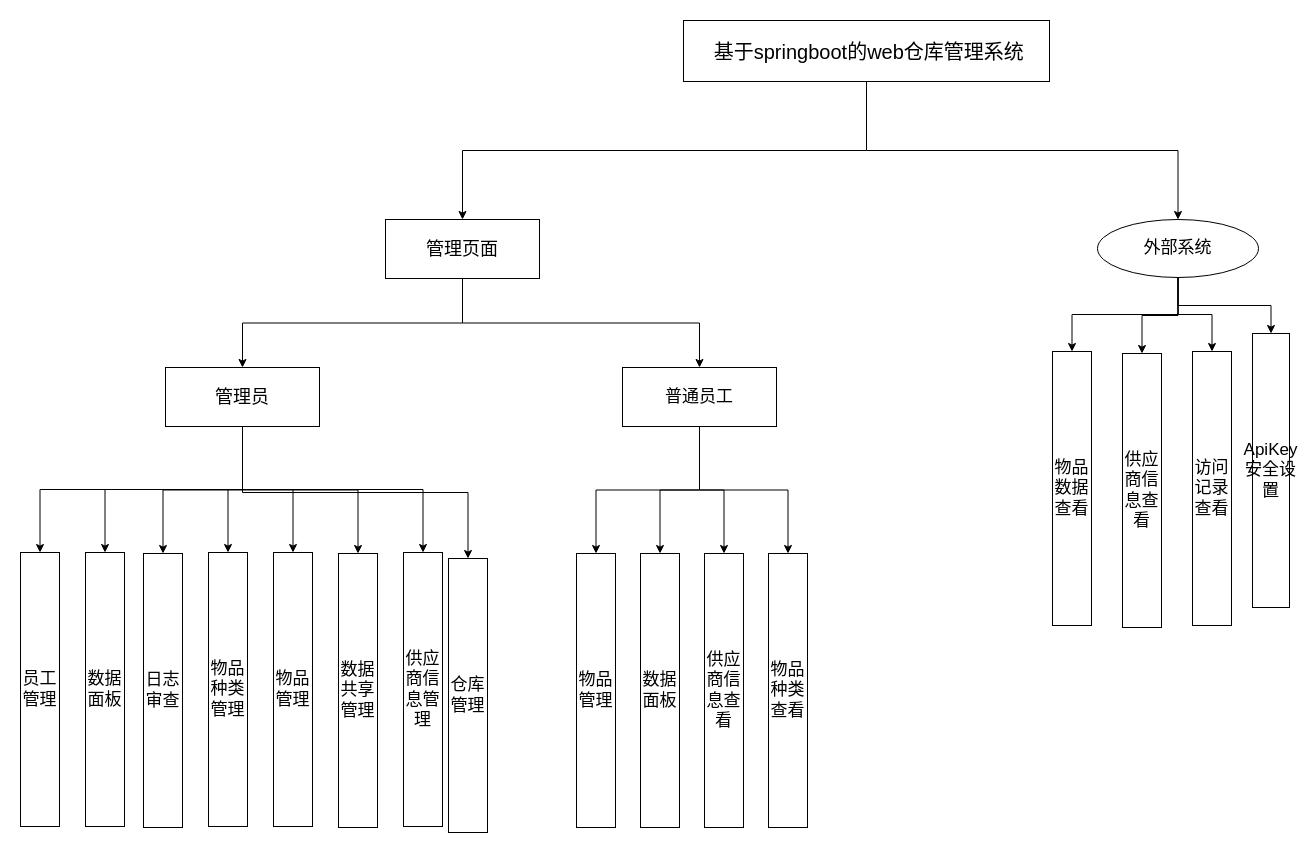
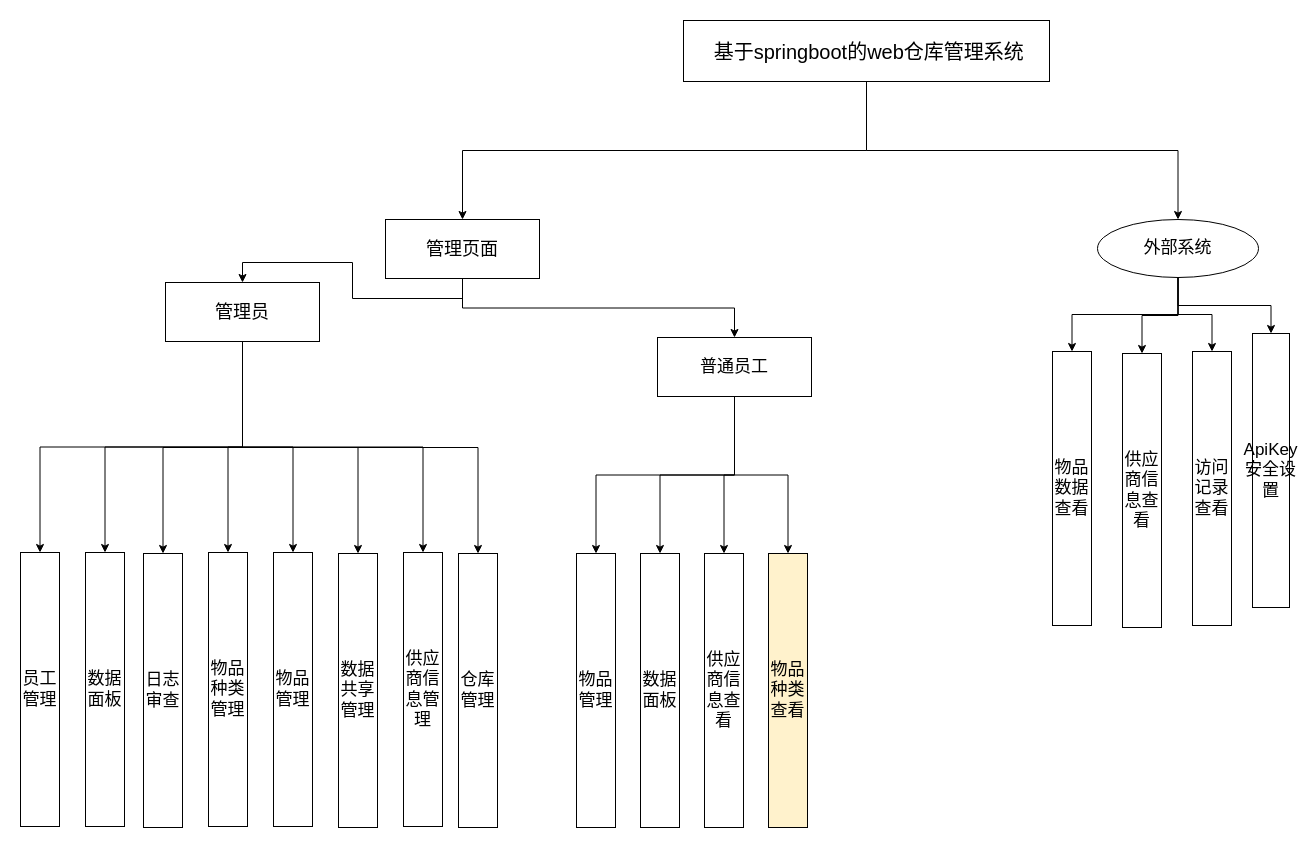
(243, 397) -> (243, 312)
(700, 397) -> (735, 367)
(788, 691) -> (788, 691)
(468, 696) -> (478, 691)
